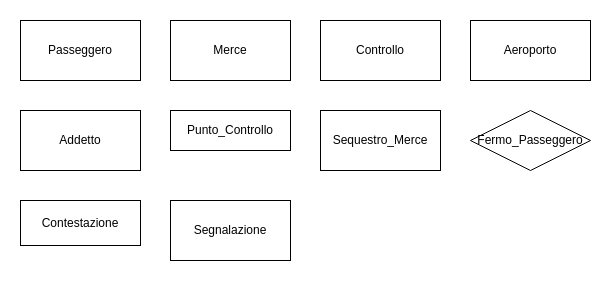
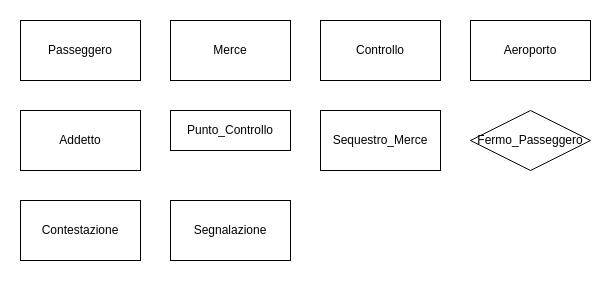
(81, 223) -> (81, 231)
